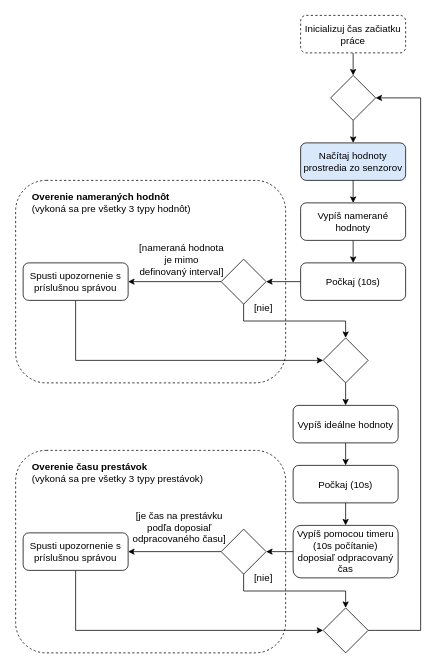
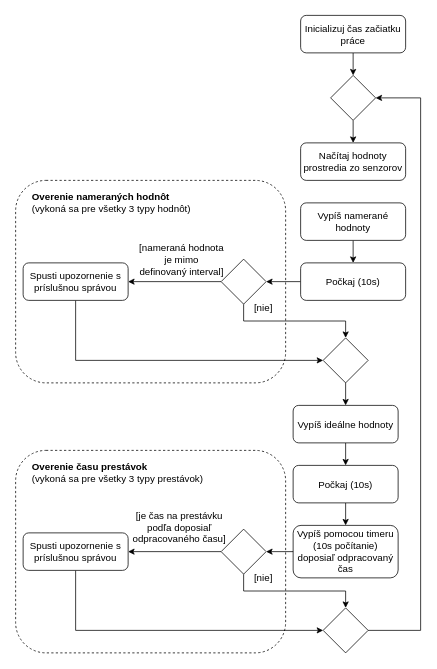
(353, 34) -> (353, 34)
(353, 162) -> (353, 162)
(353, 196) -> none
